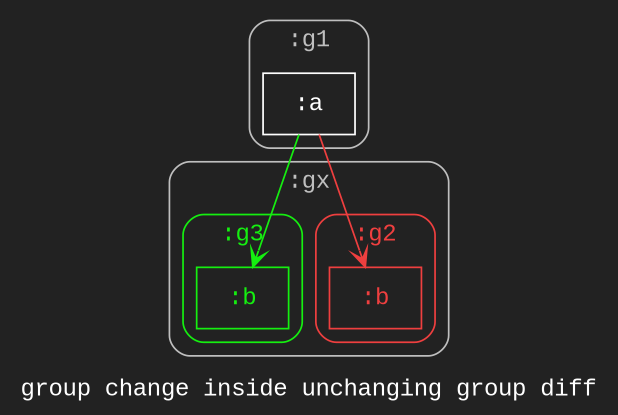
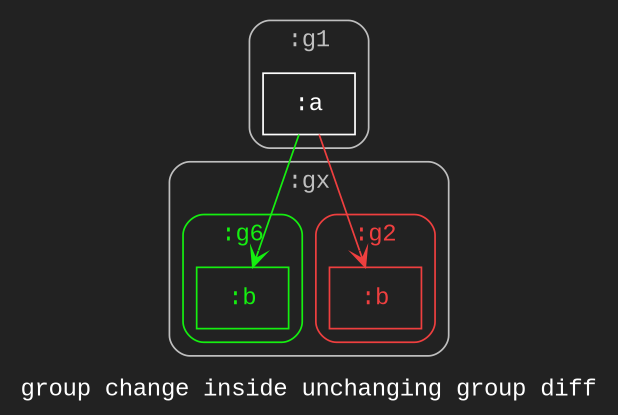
(243, 234) -> (243, 234)
